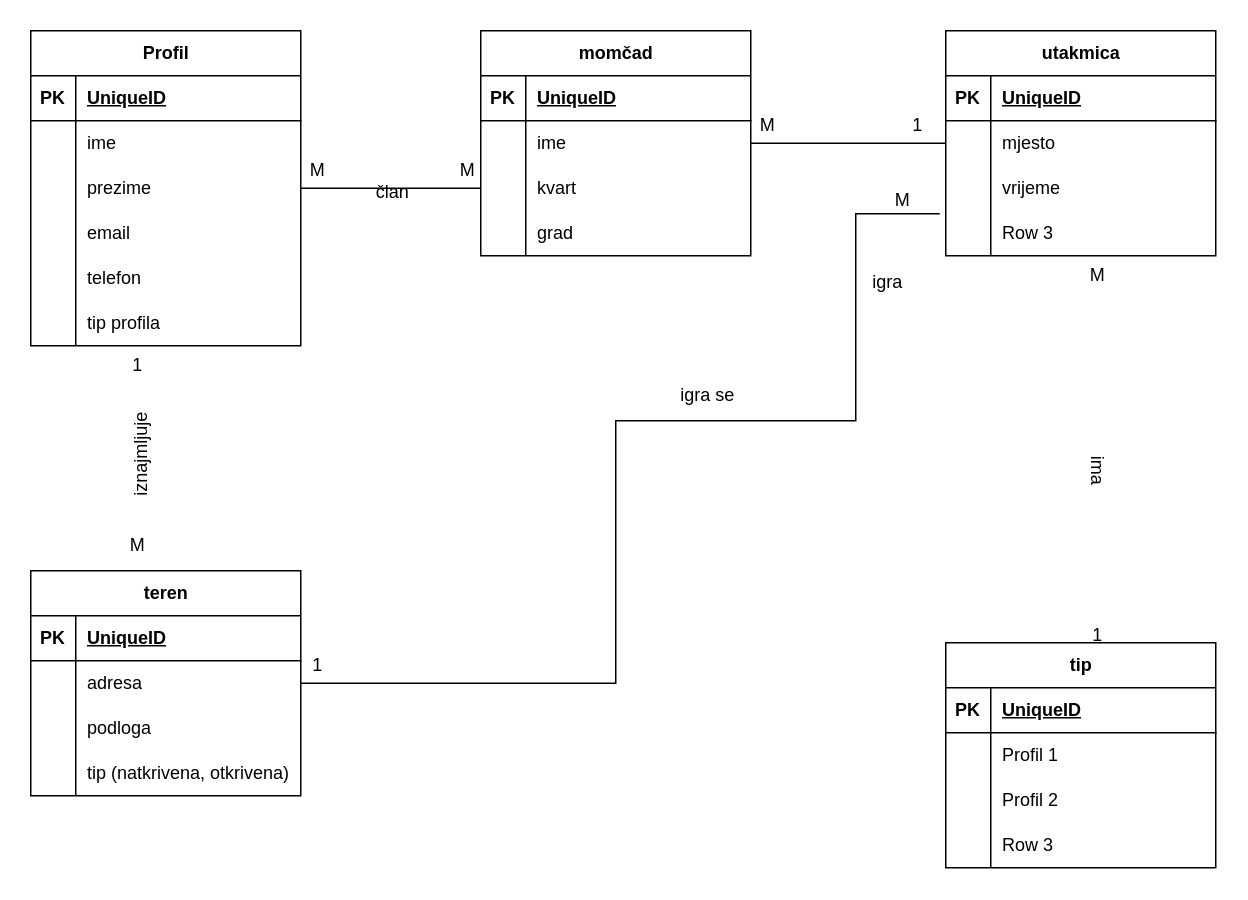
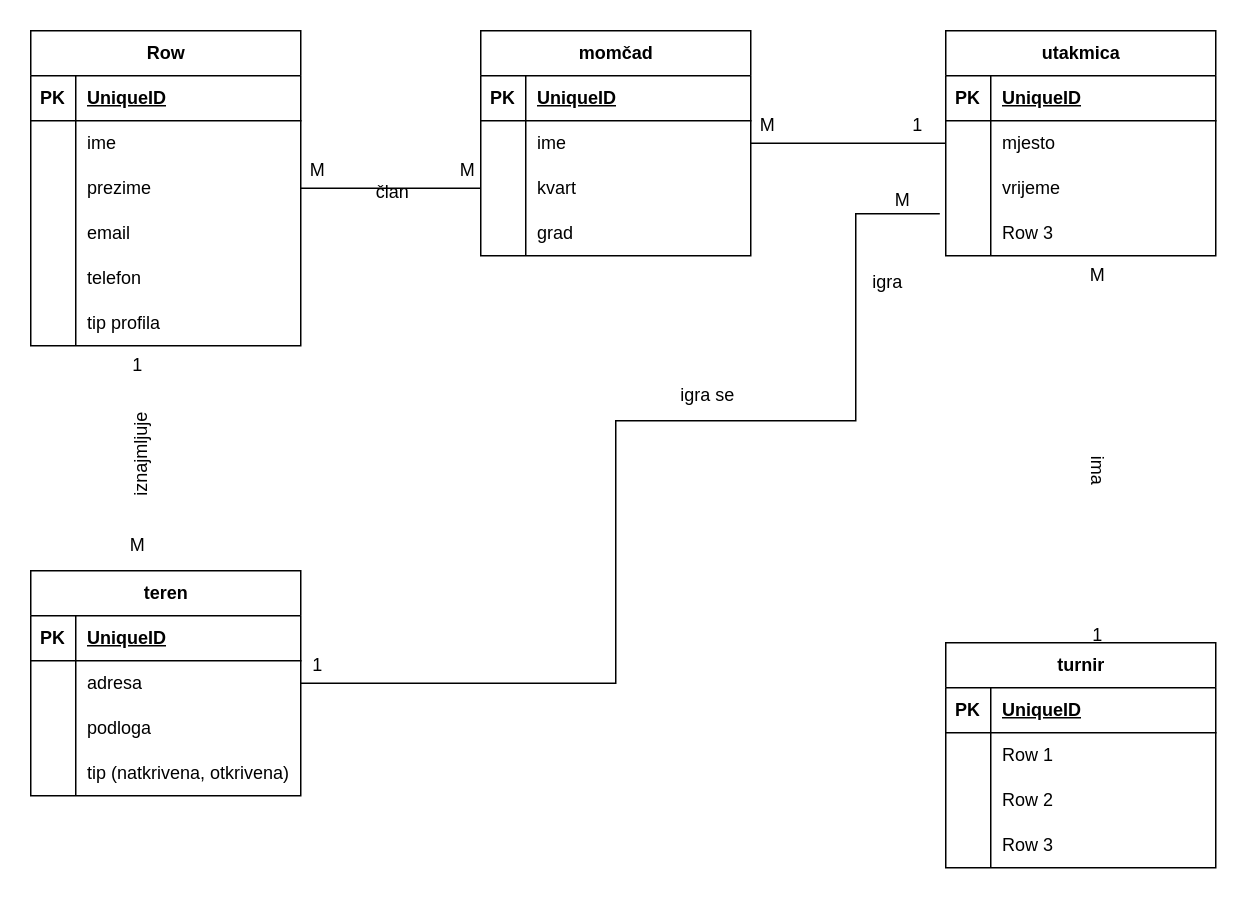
(167, 53) -> (167, 53)
(1082, 665) -> (1082, 665)
(1036, 755) -> (1026, 755)
(1036, 800) -> (1026, 800)
